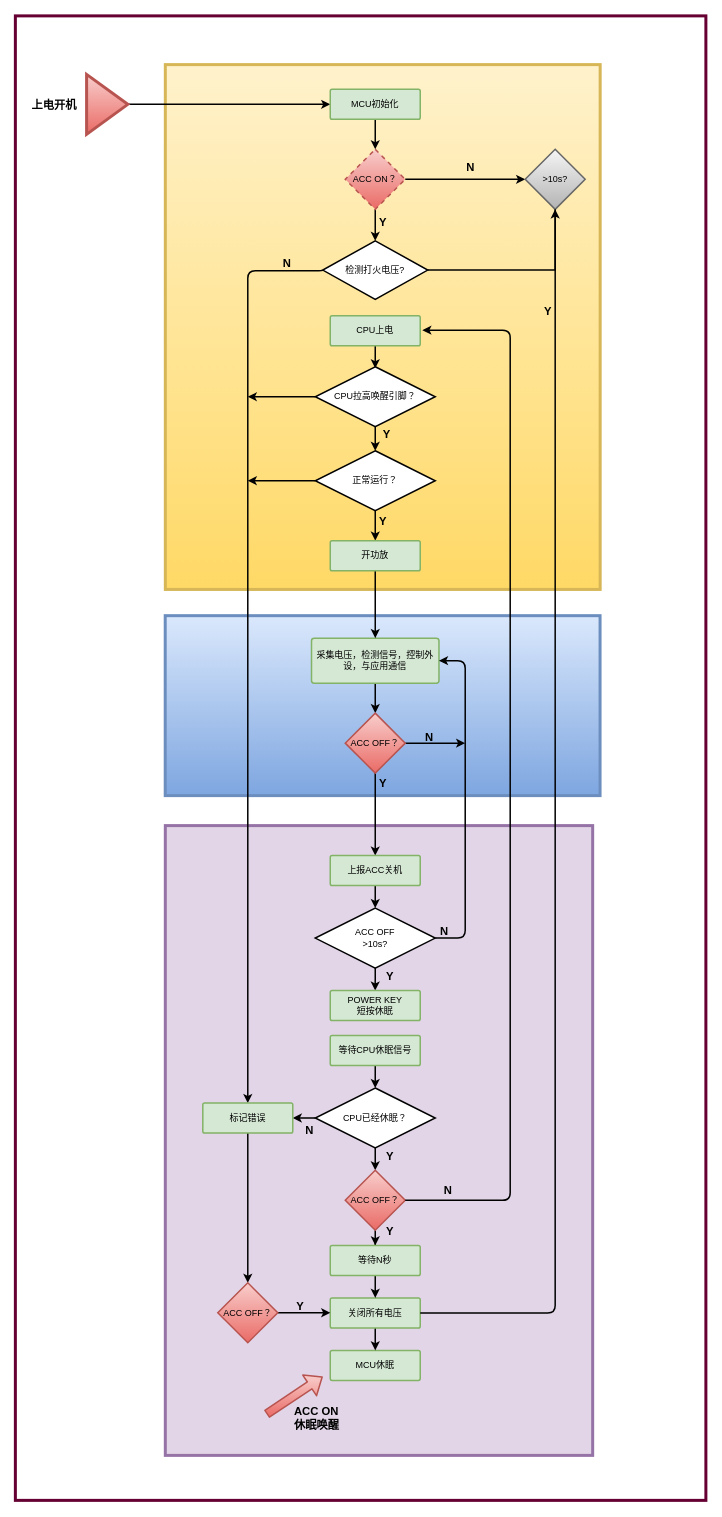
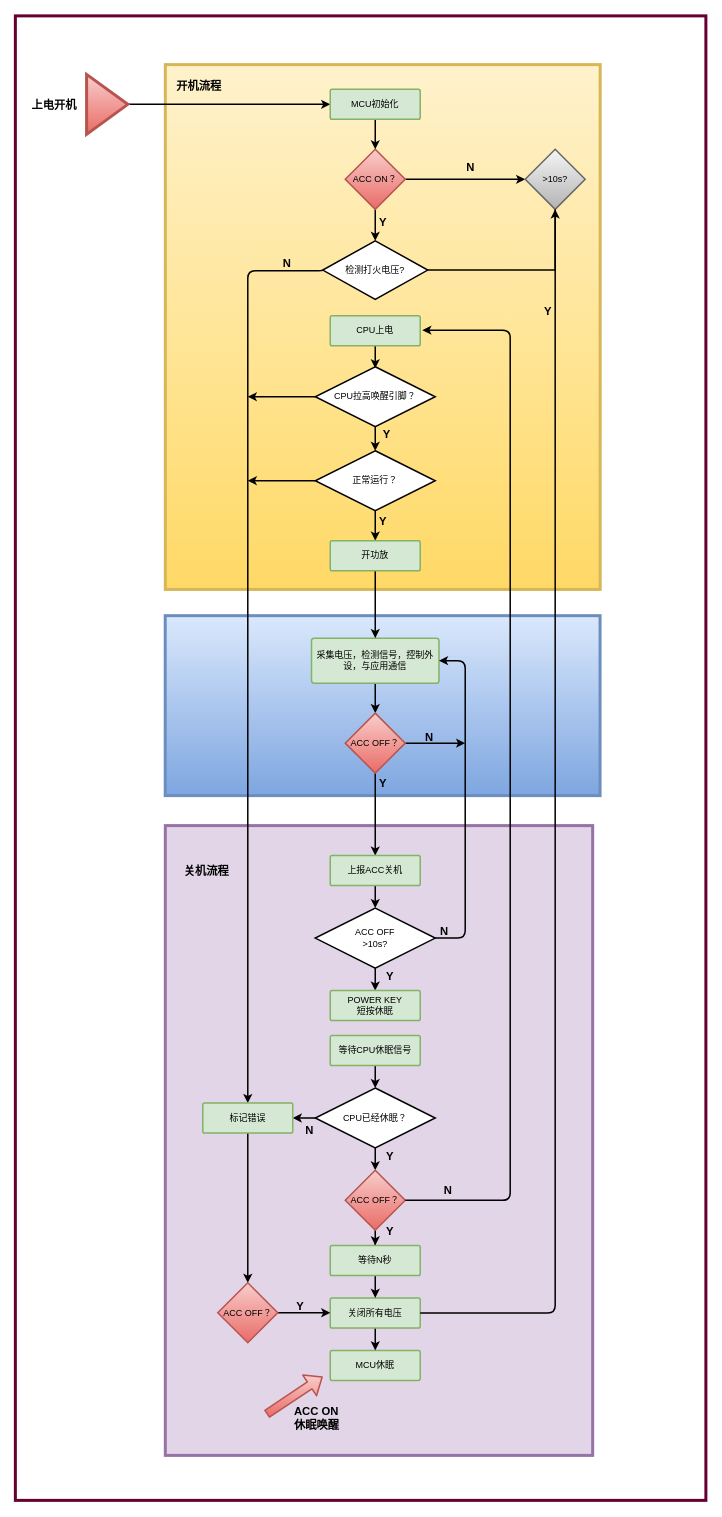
none -> (199, 85)
(375, 179) -> (375, 179)
none -> (207, 870)
